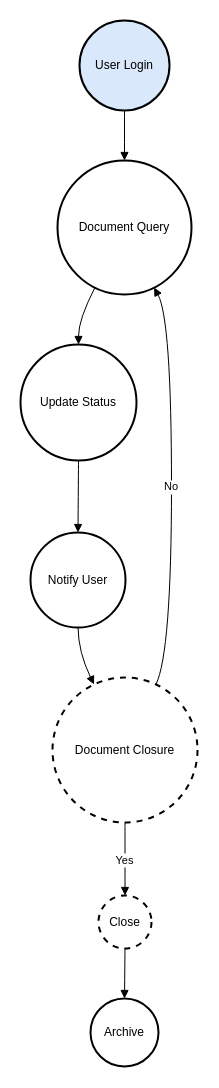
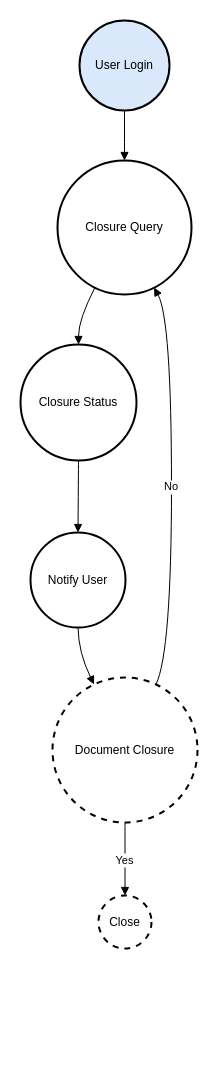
(125, 228) -> (125, 228)
(79, 403) -> (79, 403)
(125, 970) -> none
(125, 1033) -> none
